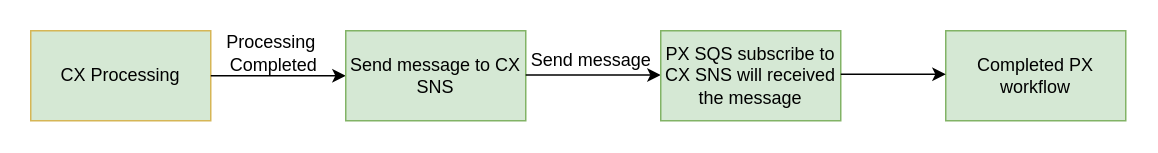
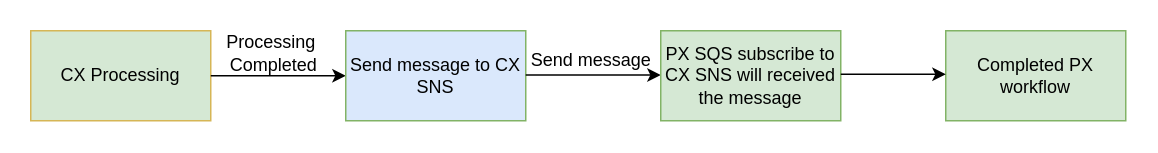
(436, 76) -> (436, 76)
